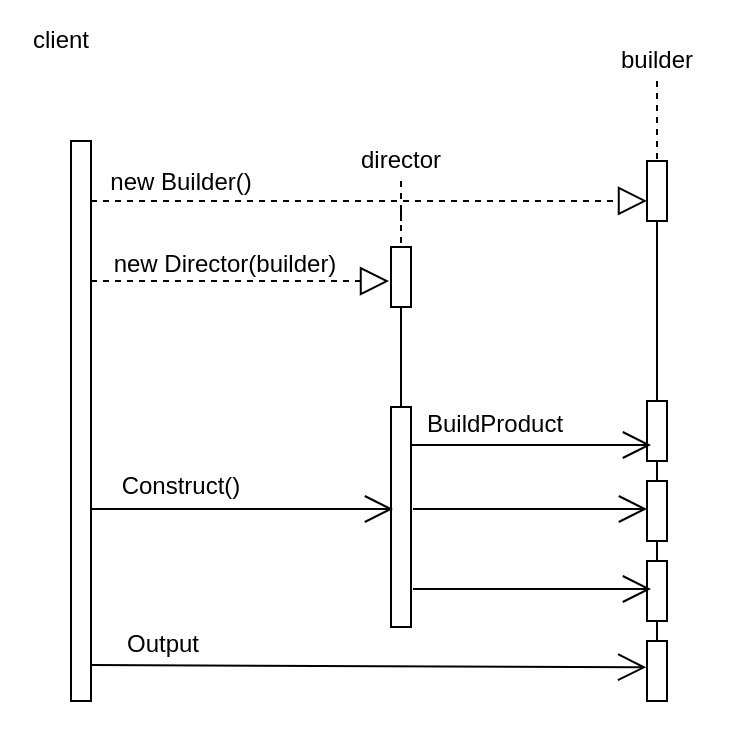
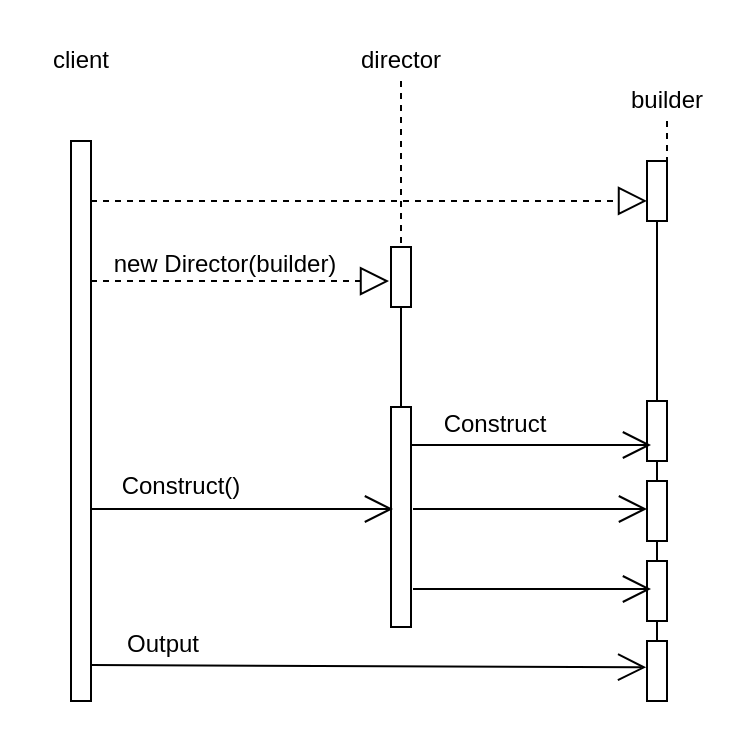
(61, 41) -> (81, 61)
(657, 61) -> (667, 101)
(401, 161) -> (401, 61)
(181, 182) -> none
(496, 425) -> (496, 425)
